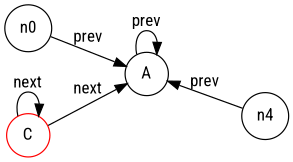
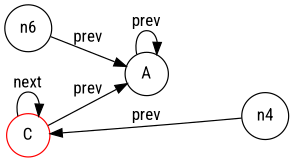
(28, 28) -> (28, 28)
(88, 89) -> (88, 89)
(211, 97) -> (152, 126)
